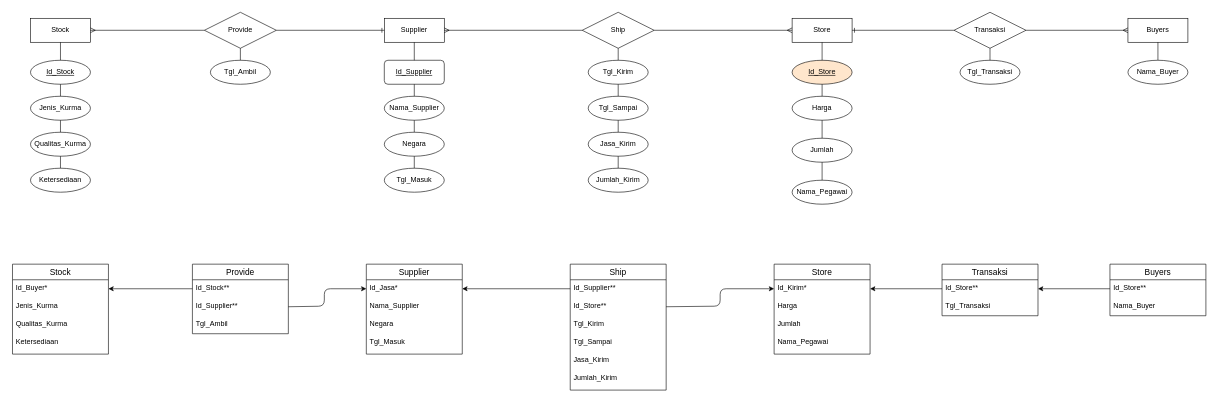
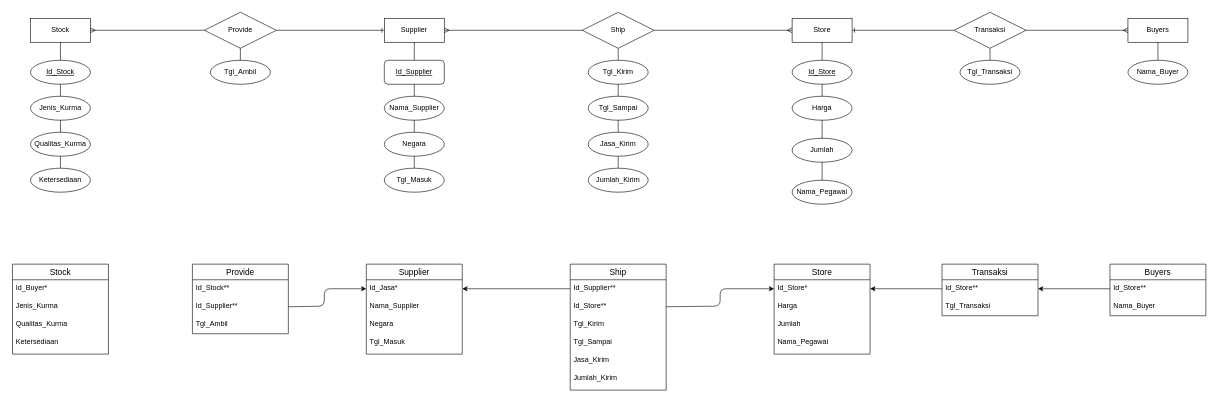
(822, 72) -> (822, 72)
(794, 288) -> (796, 288)
(113, 289) -> none
